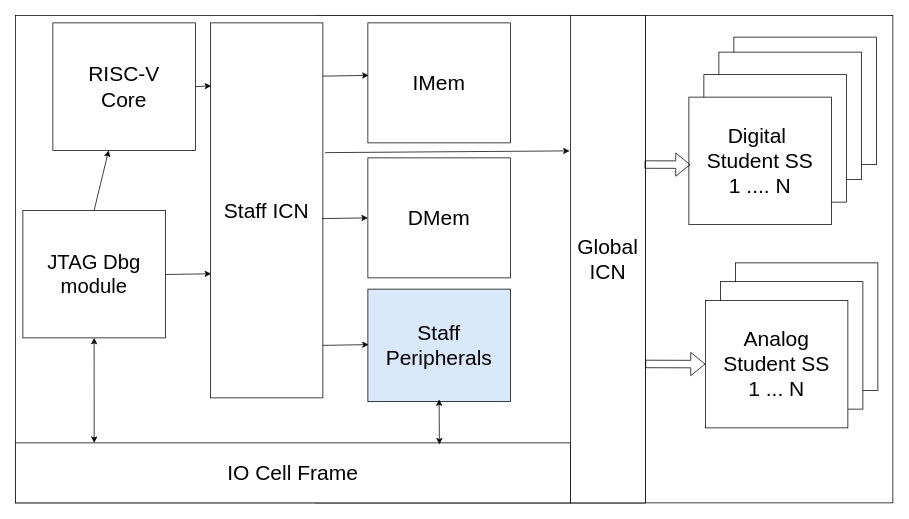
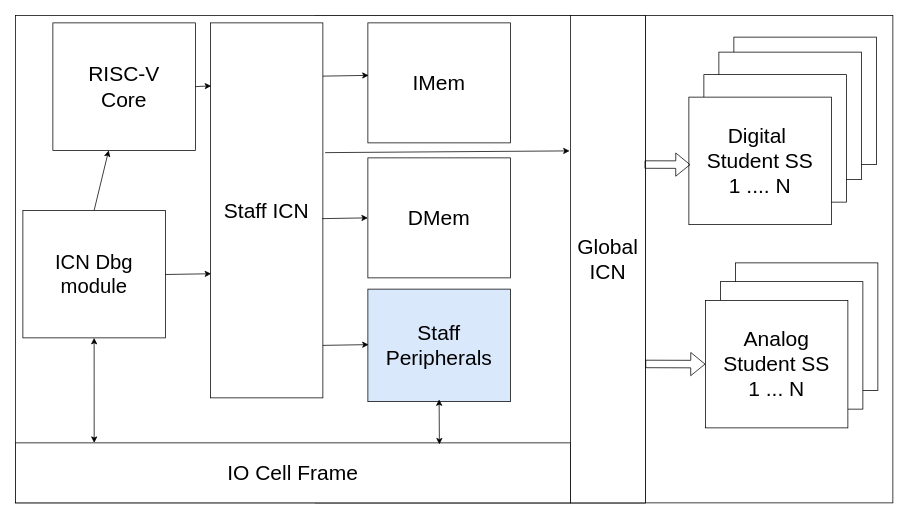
(94, 274) -> (94, 274)
